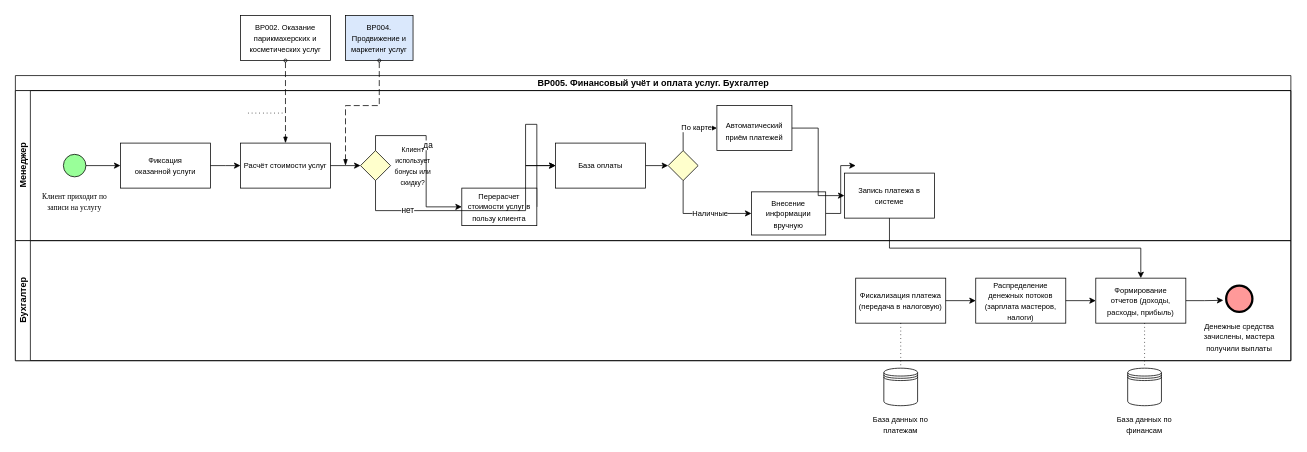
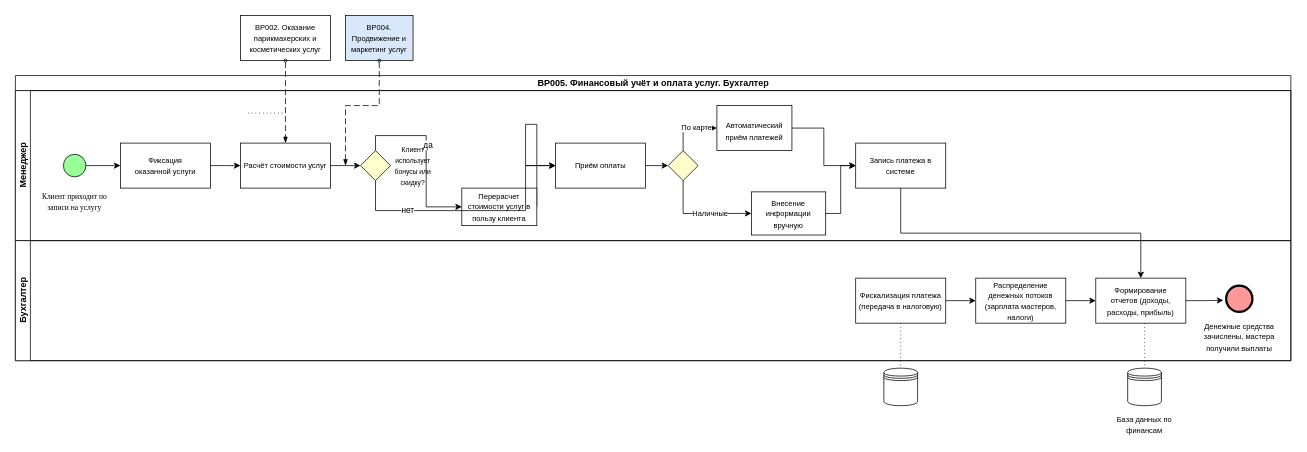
(600, 165) -> (600, 165)
(889, 195) -> (900, 165)
(900, 424) -> none
